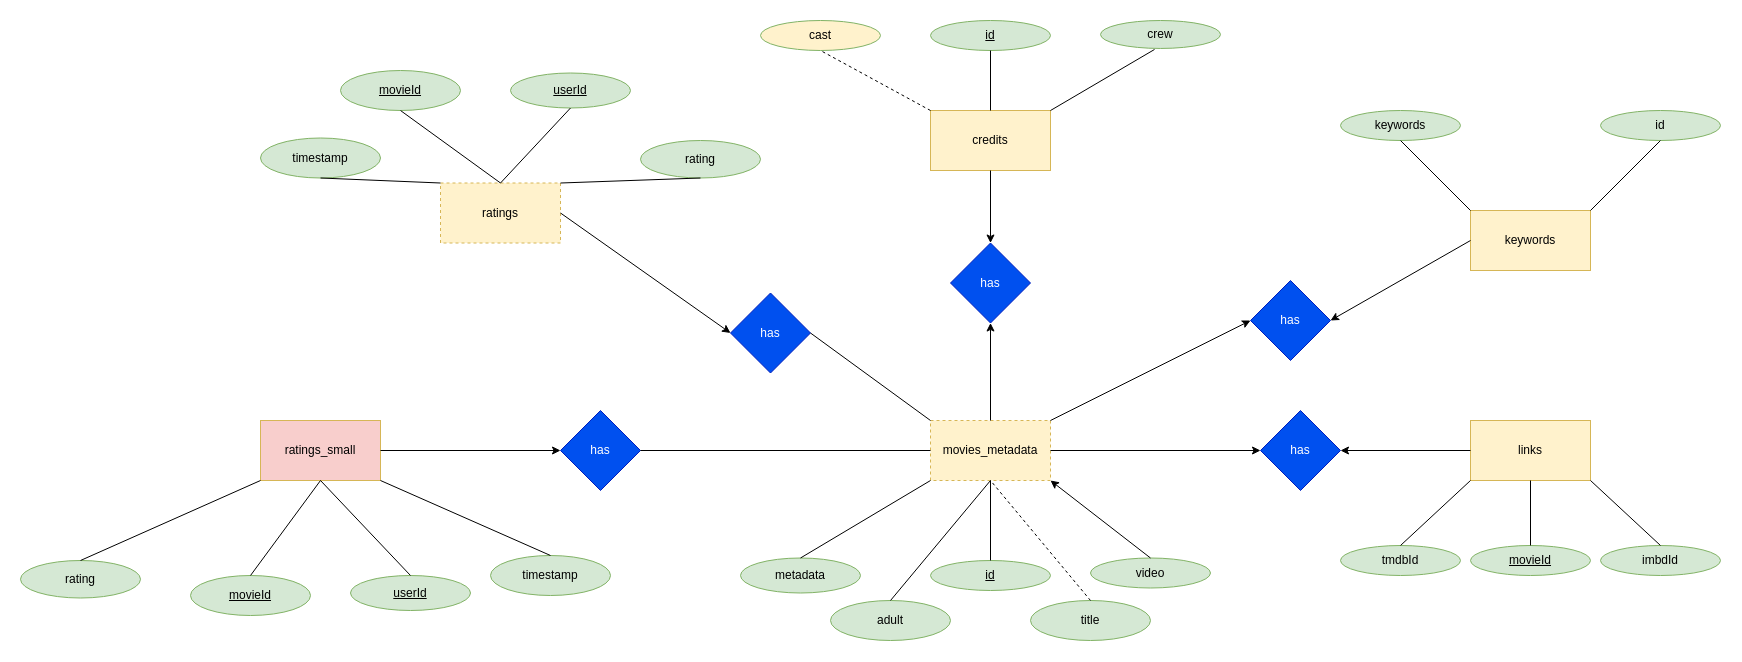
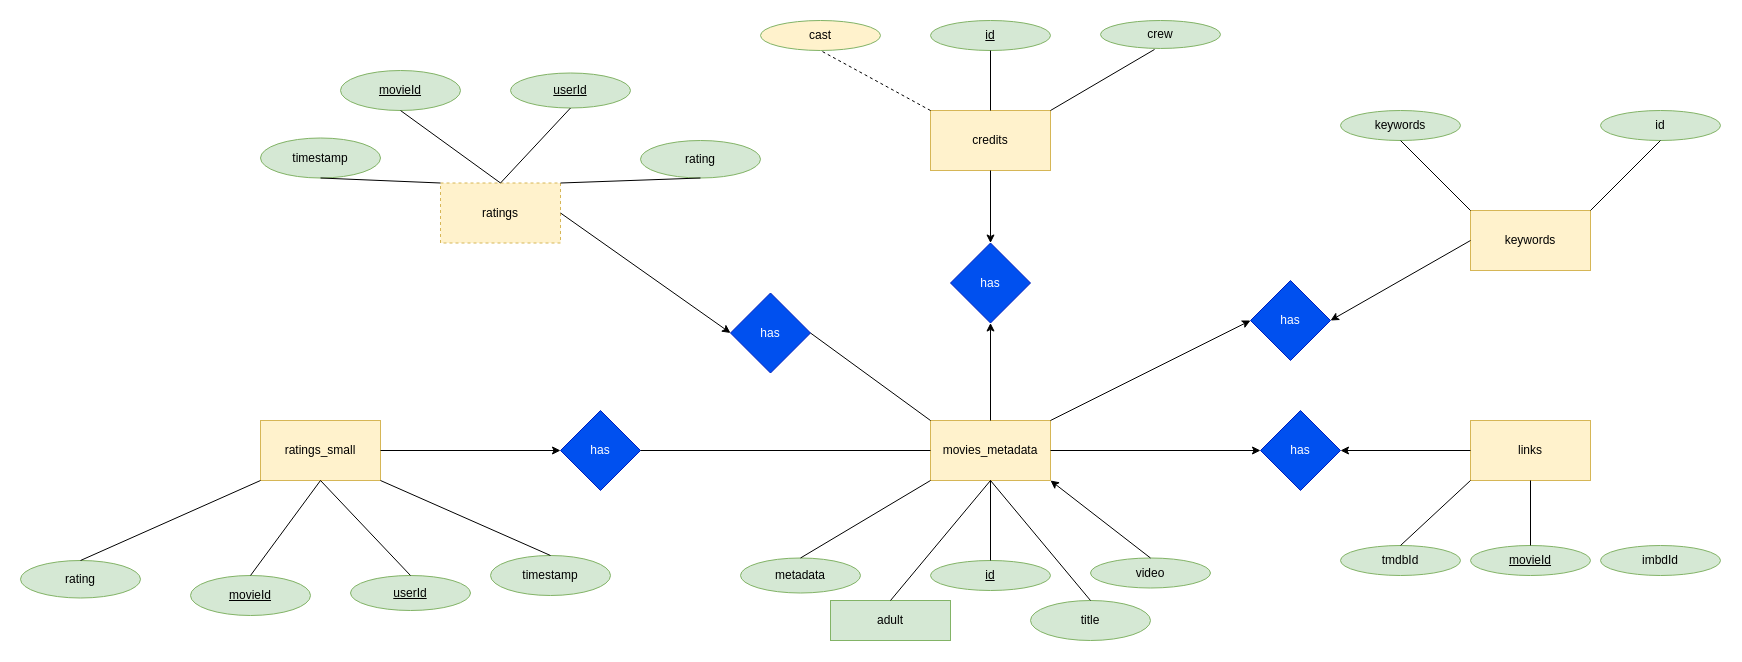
(321, 451) -> (321, 451)
(991, 451) -> (991, 451)
(1626, 513) -> none
(1041, 541) -> (1041, 541)
(891, 621) -> (891, 621)
